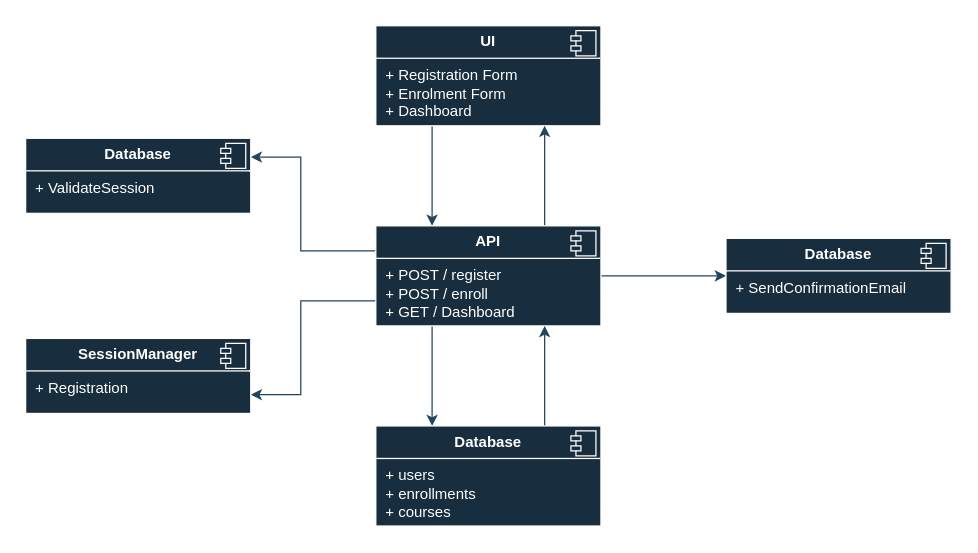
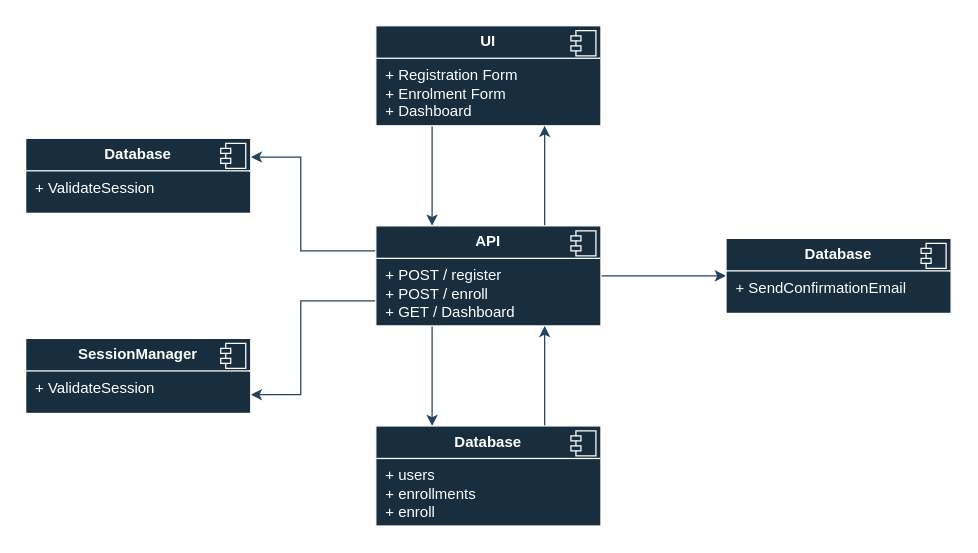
(82, 338) -> (89, 338)
(424, 426) -> (424, 426)
